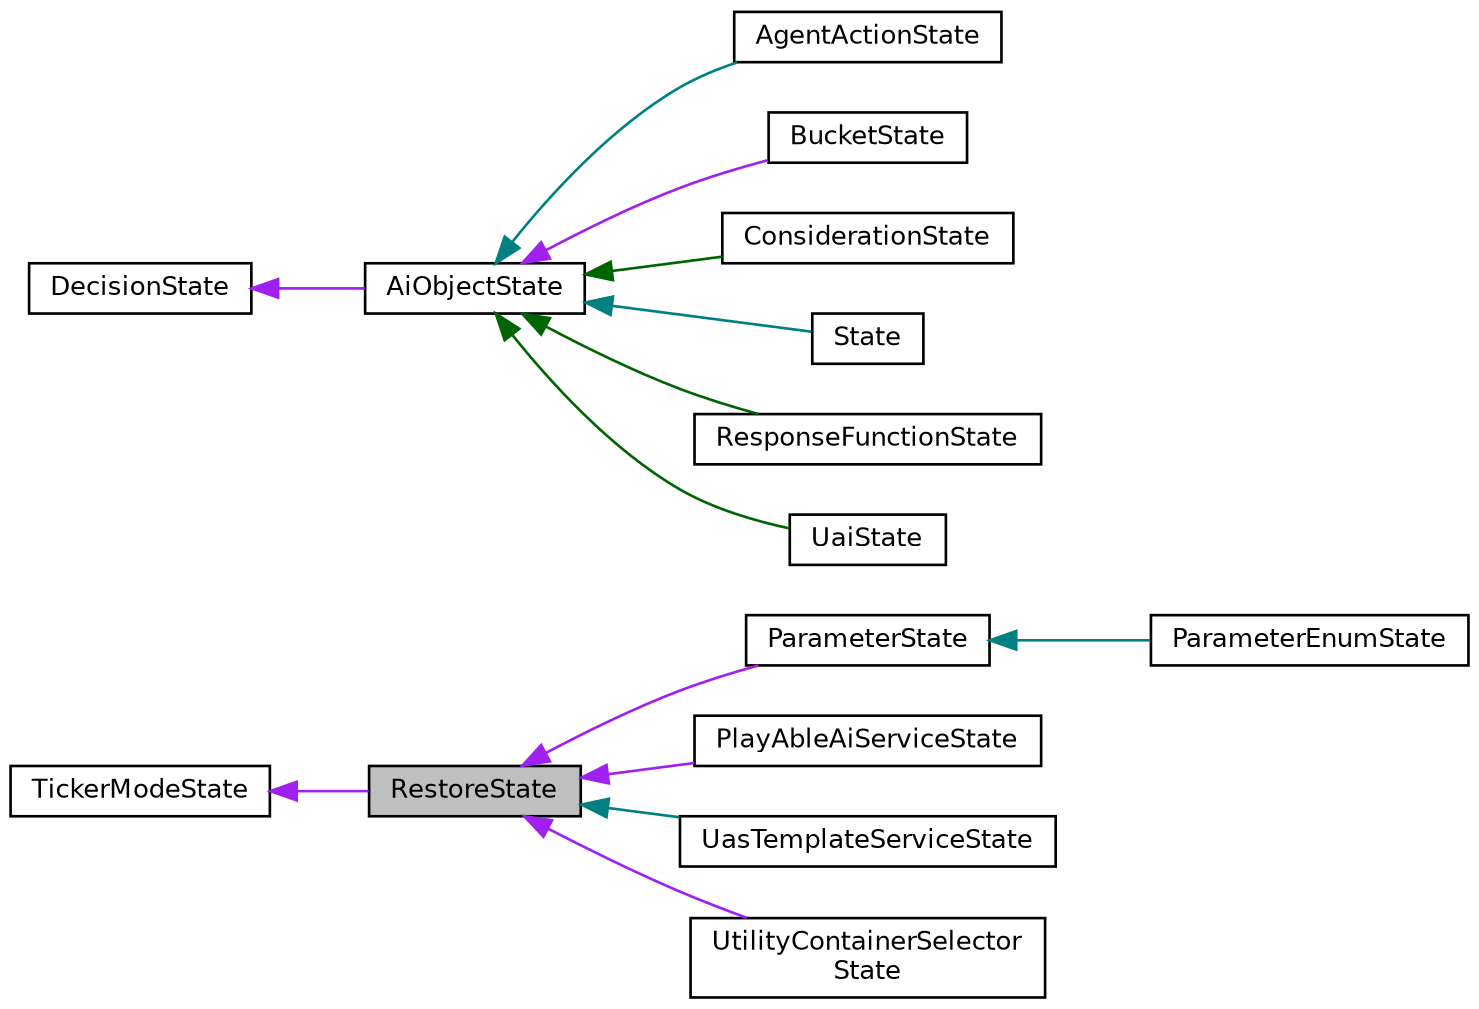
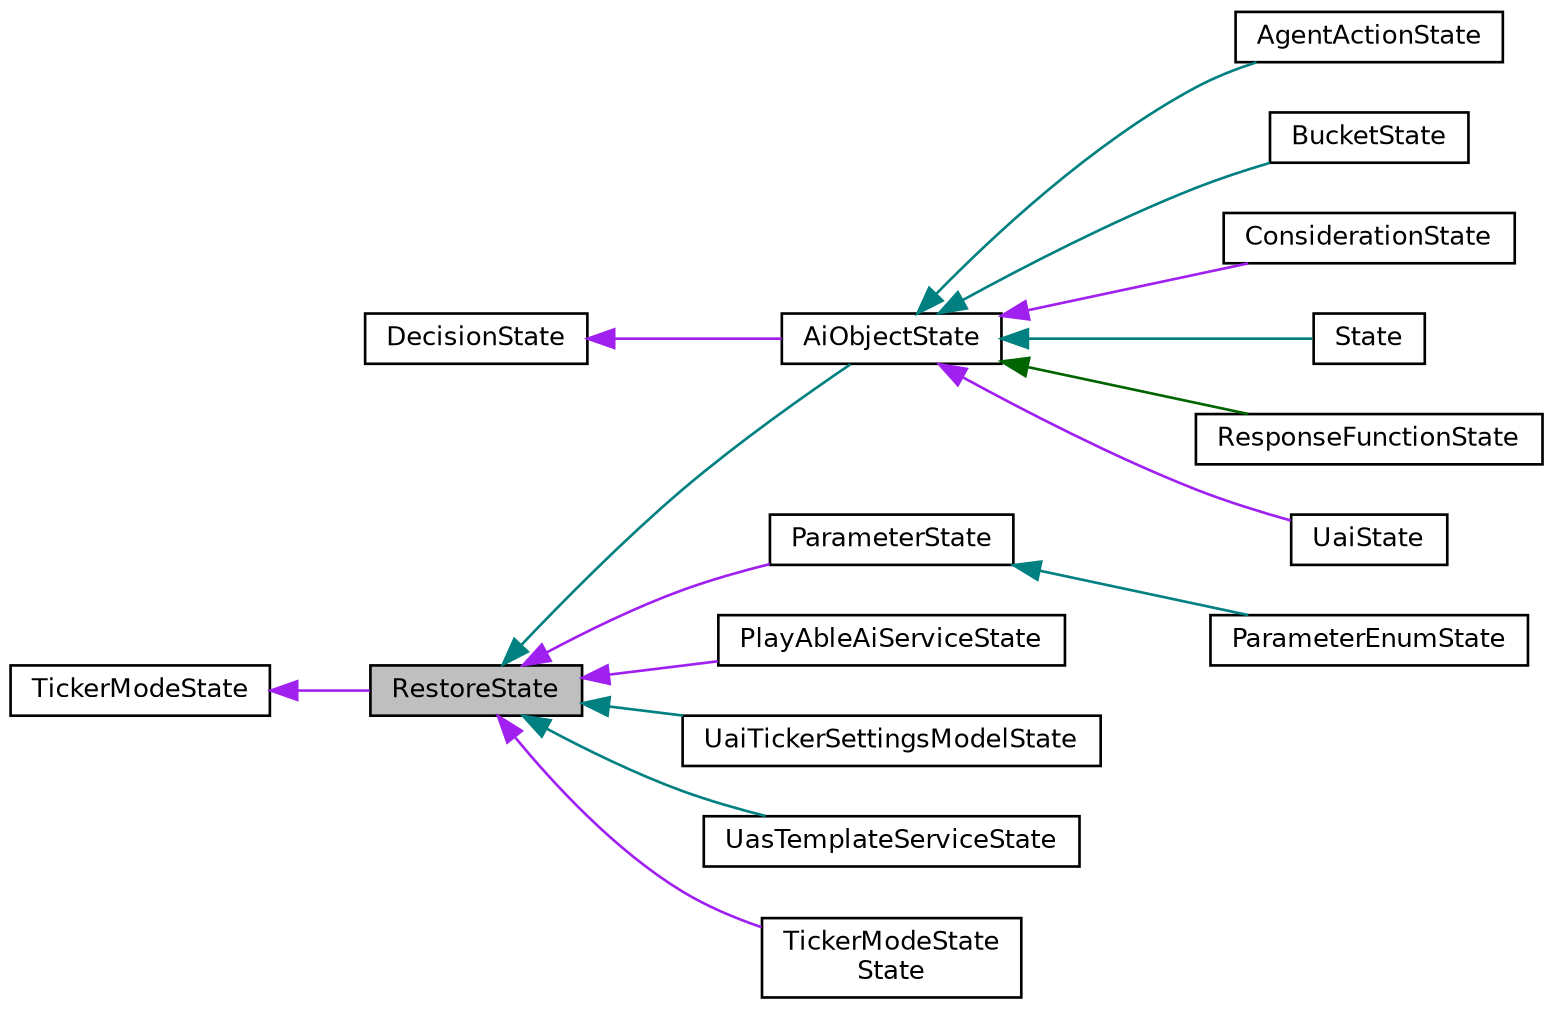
(654, 198) -> (1113, 224)
(667, 264) -> (1138, 287)
(634, 458) -> (1123, 458)
none -> (677, 494)
none -> (892, 741)
(868, 958) -> (892, 958)
